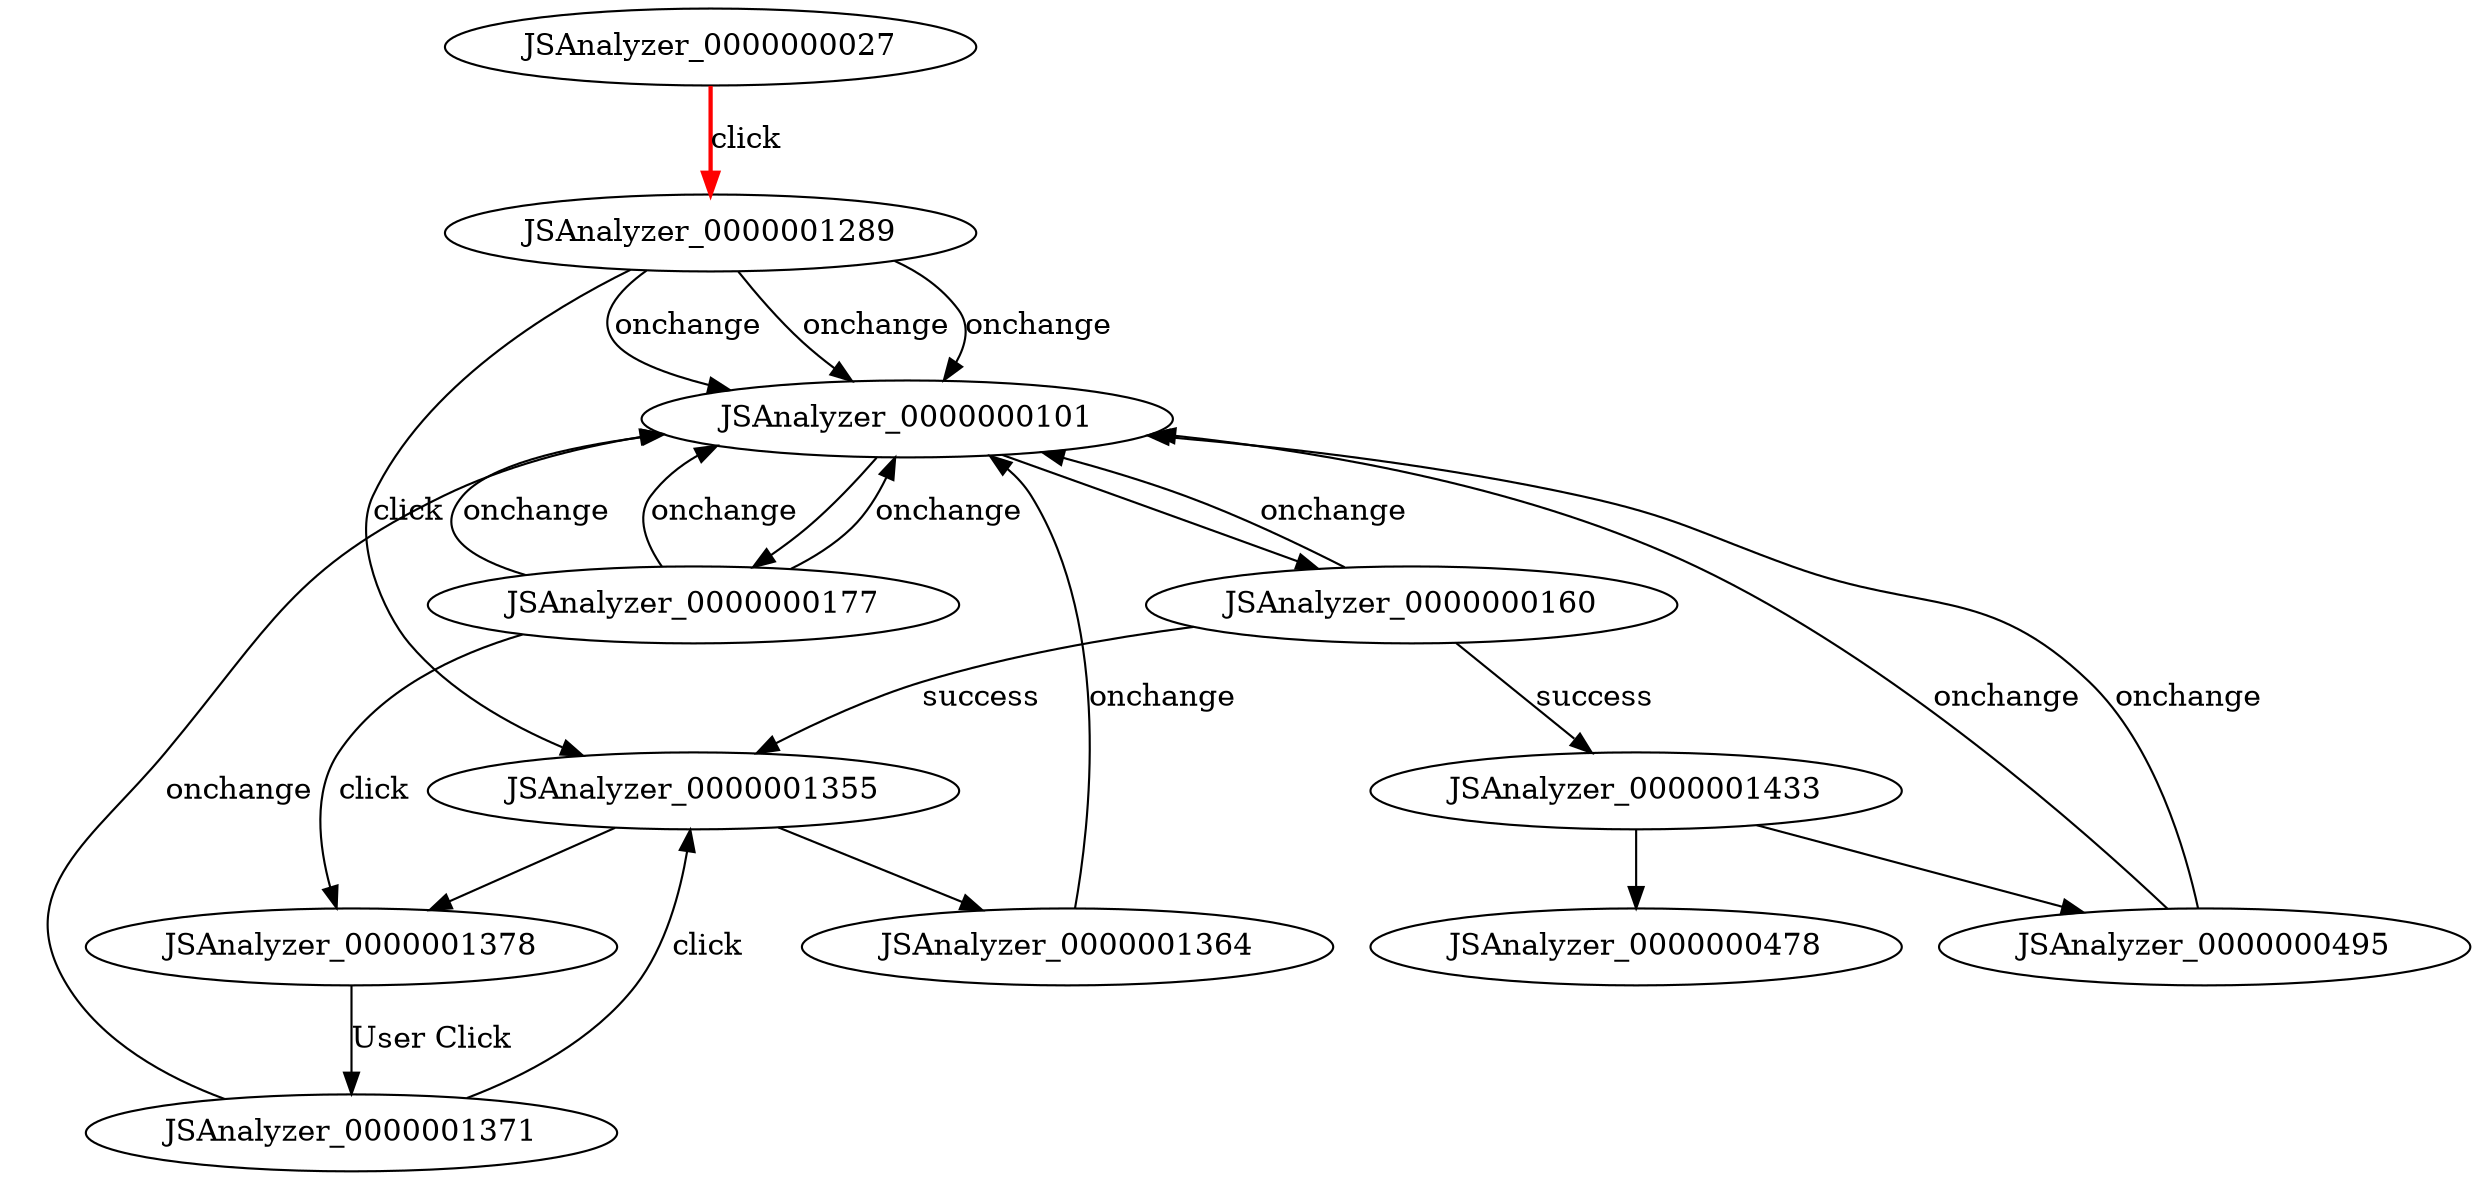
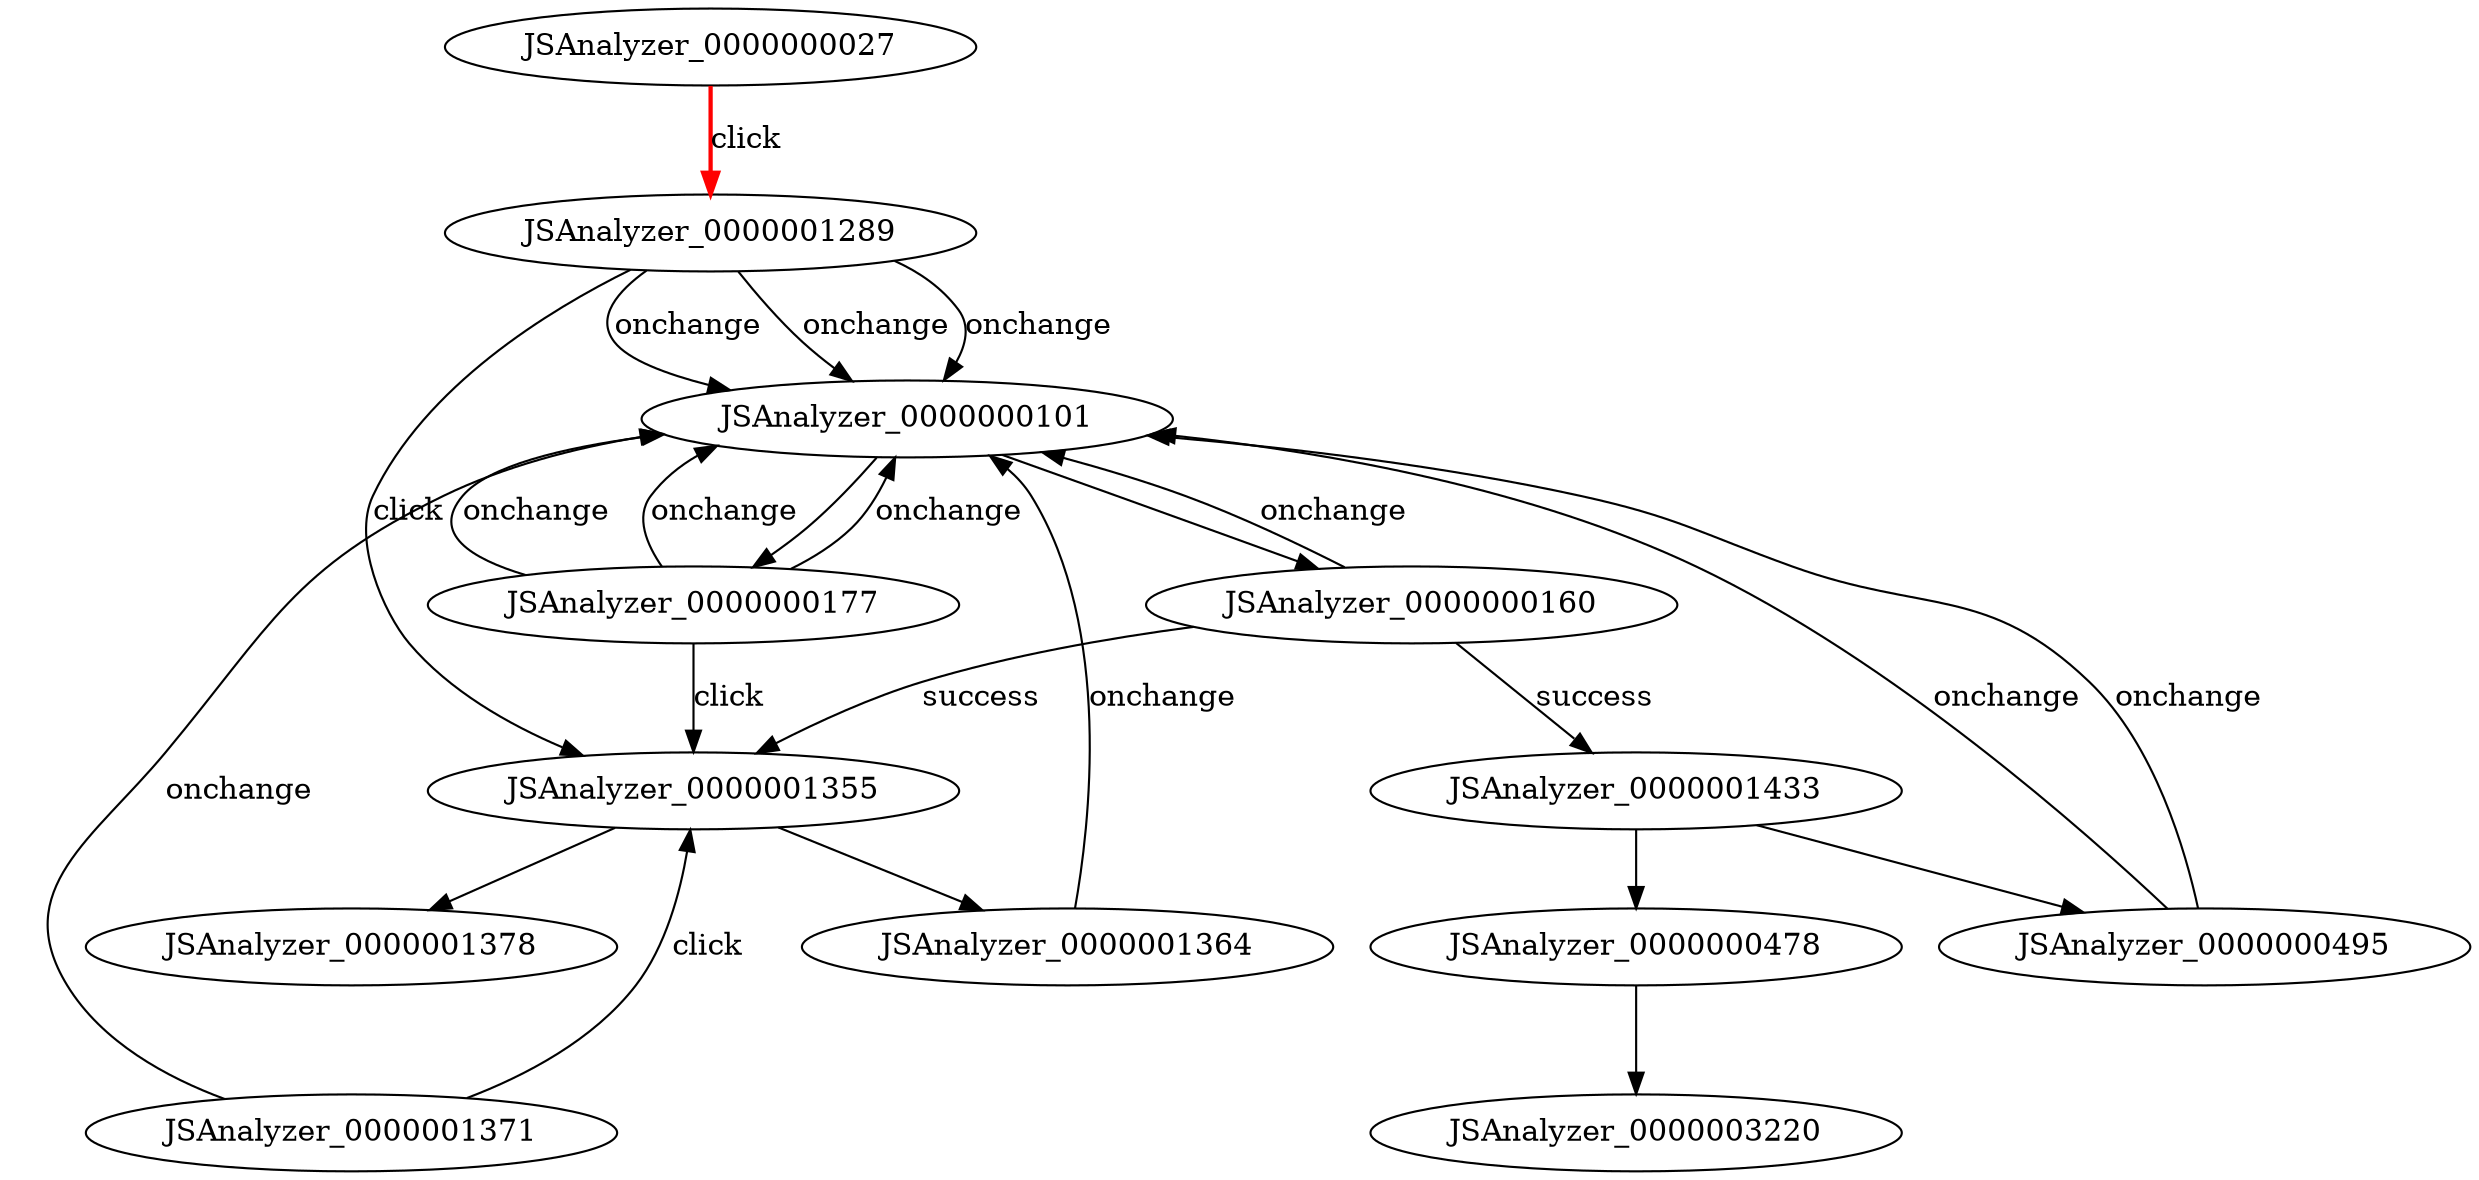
(365, 721) -> (693, 687)
(351, 1029) -> none
none -> (1636, 1133)
